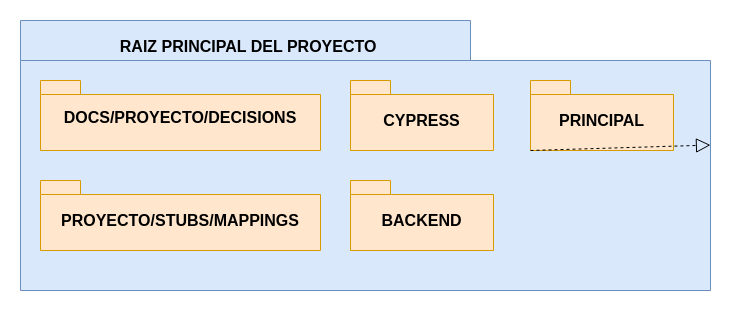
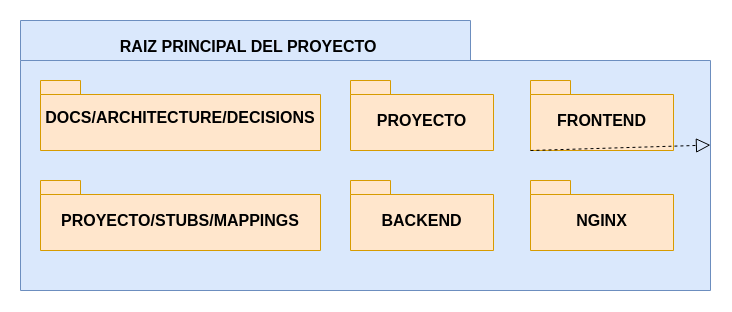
(422, 121) -> (422, 121)
(602, 121) -> (602, 121)
(181, 138) -> (181, 138)
none -> (602, 216)
